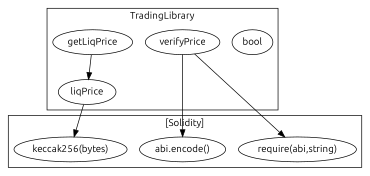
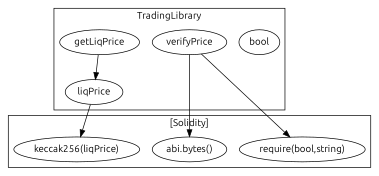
(71, 149) -> (77, 149)
(183, 149) -> (190, 149)
(297, 149) -> (302, 149)
